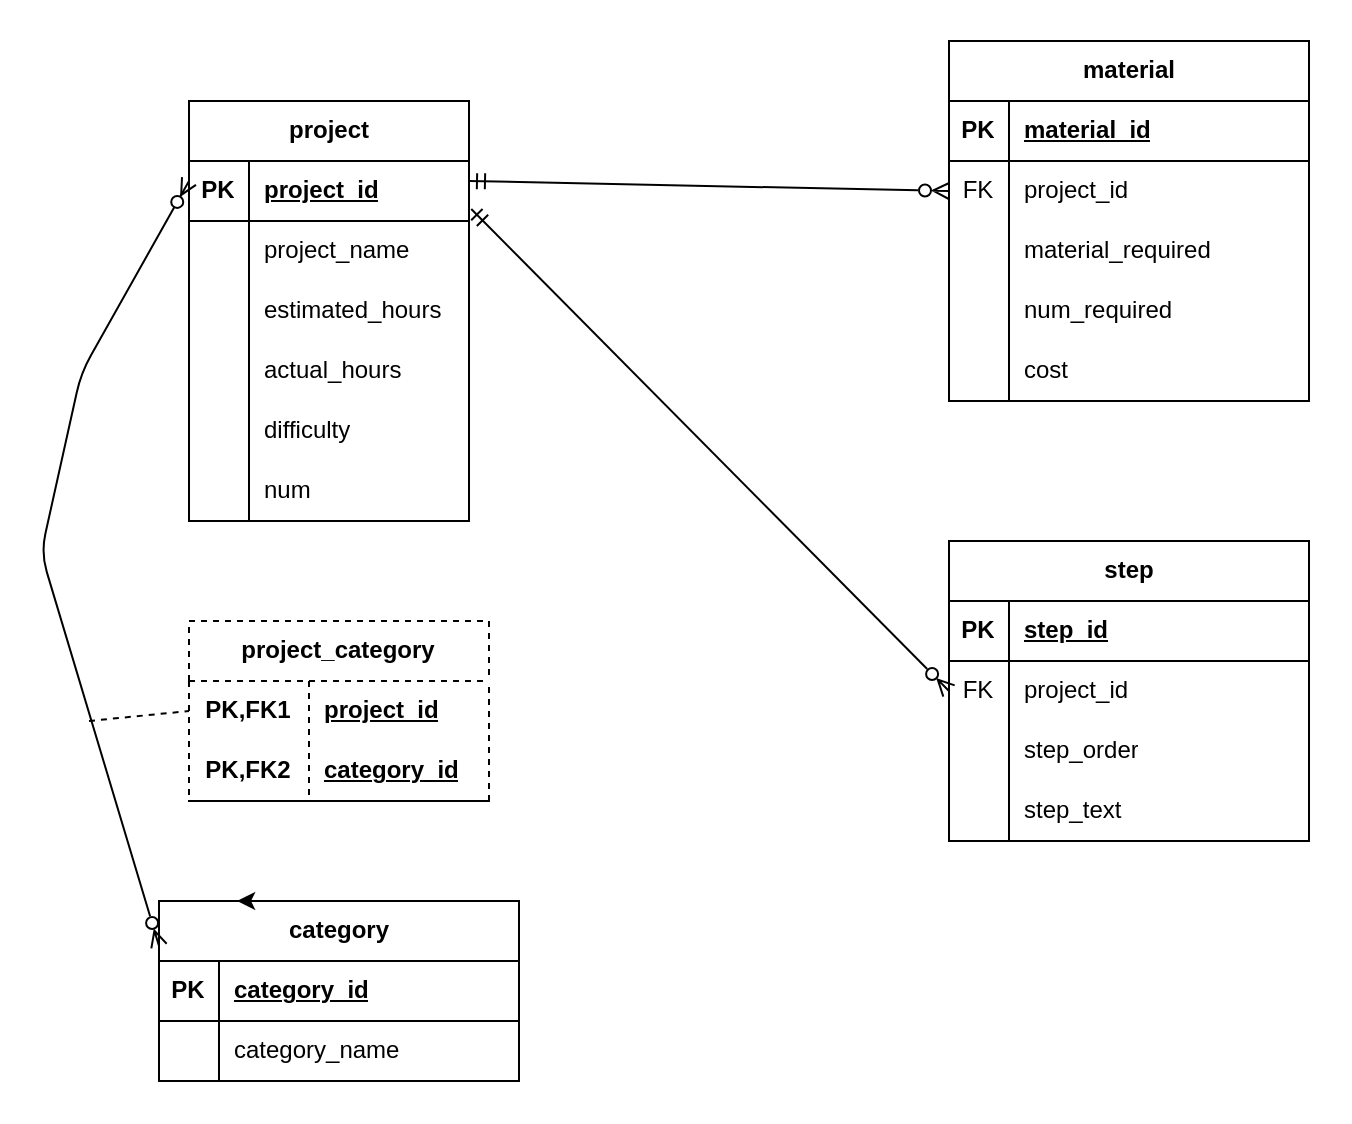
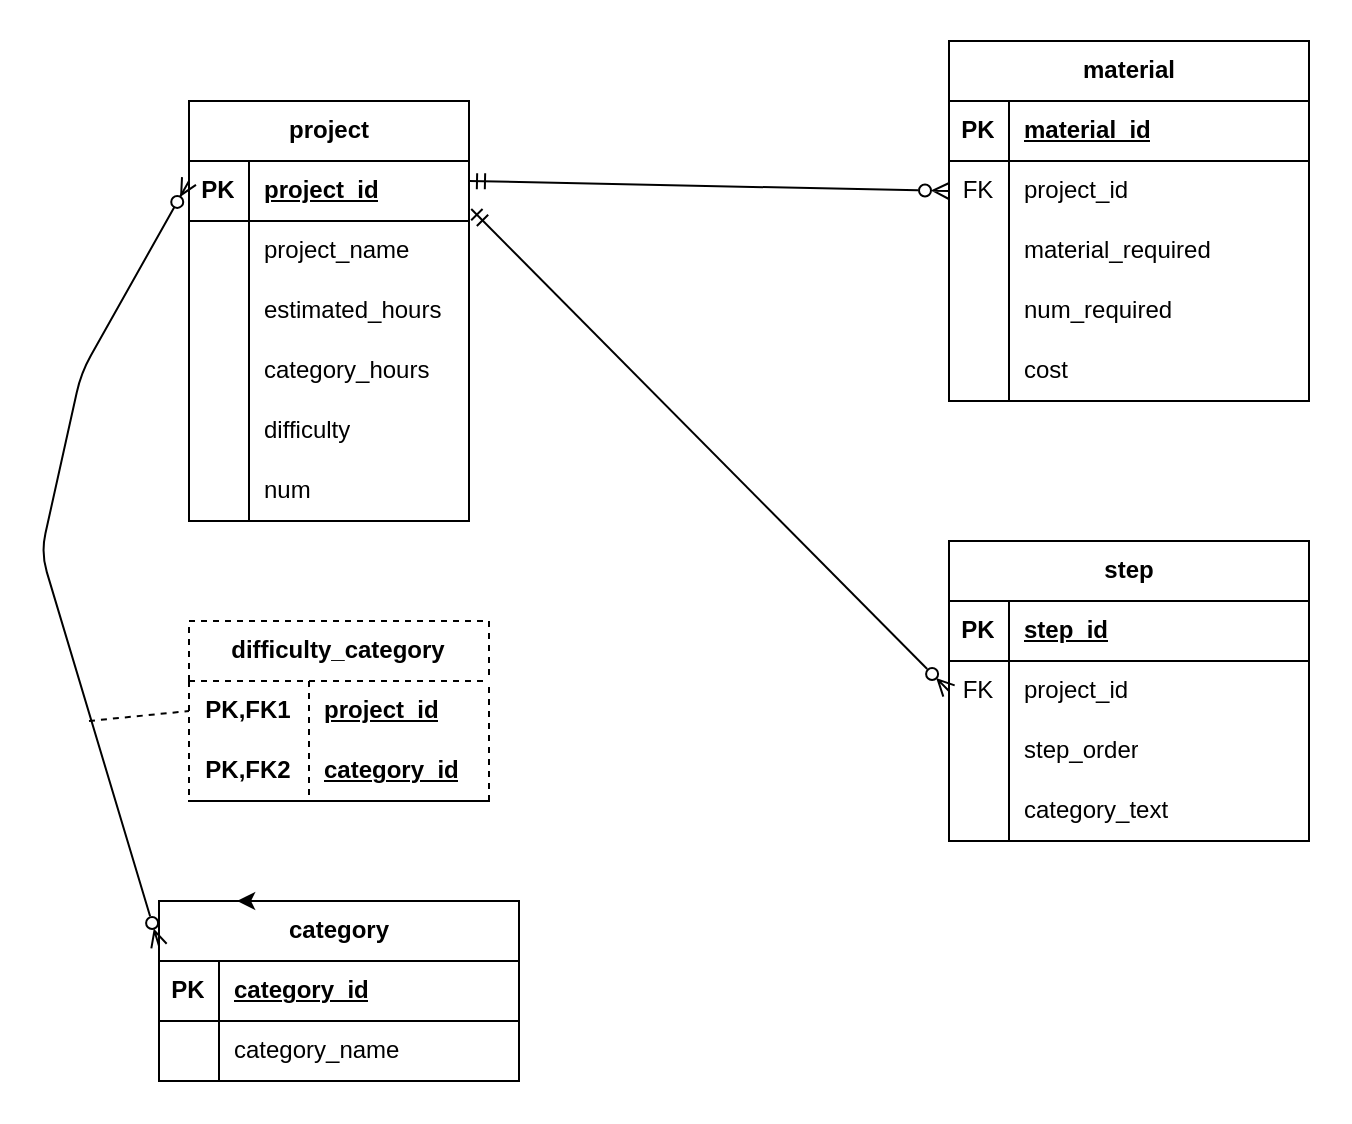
(343, 371) -> (359, 371)
(339, 651) -> (339, 651)
(1085, 811) -> (1112, 811)
